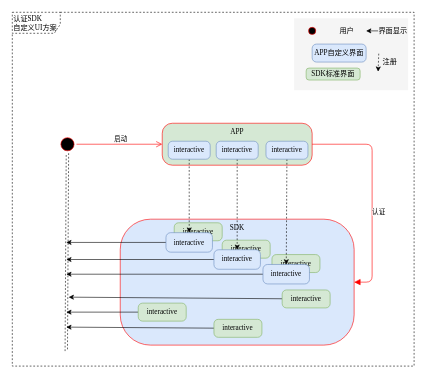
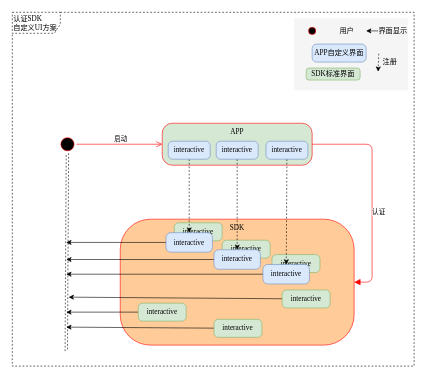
(237, 282) -> (237, 282)
